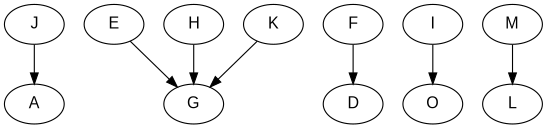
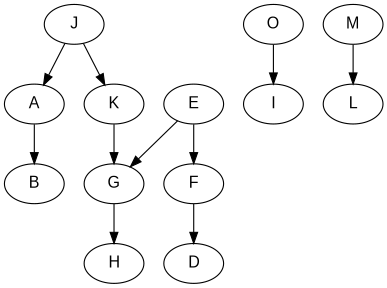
none -> (92, 59)
(194, 59) -> (114, 218)
(433, 59) -> (273, 59)
none -> (194, 138)
none -> (34, 184)
